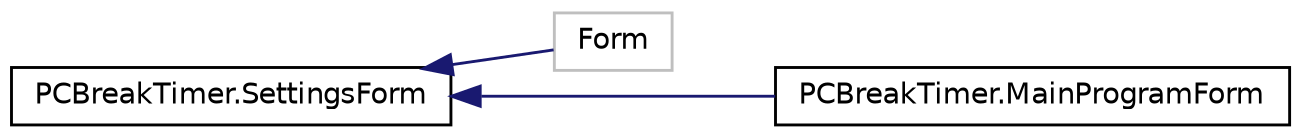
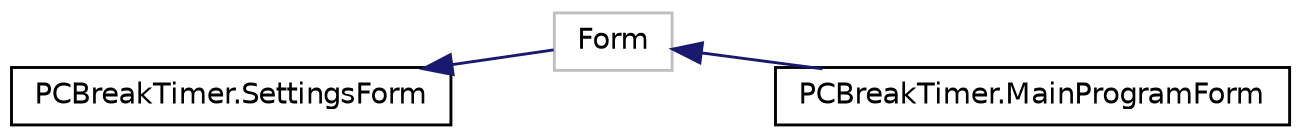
(628, 96) -> (762, 61)
